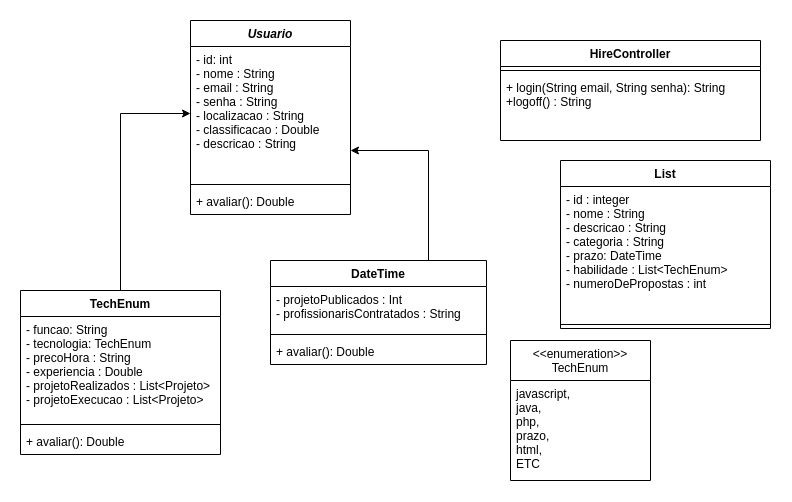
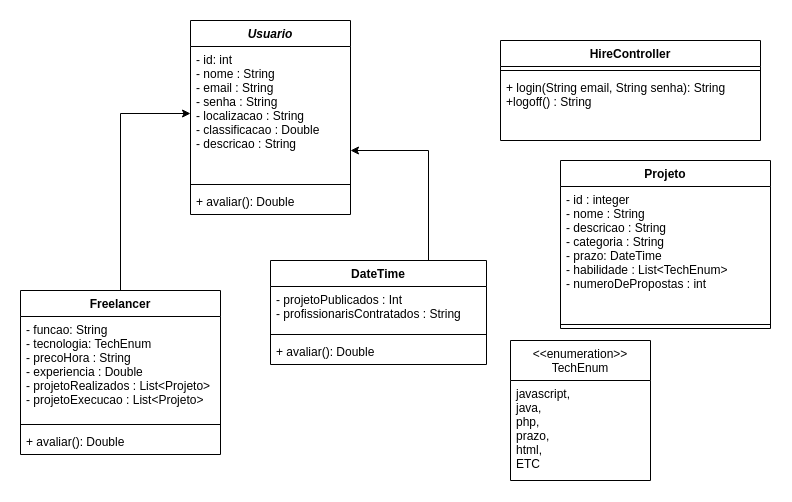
(665, 174) -> (665, 174)
(120, 304) -> (120, 304)
